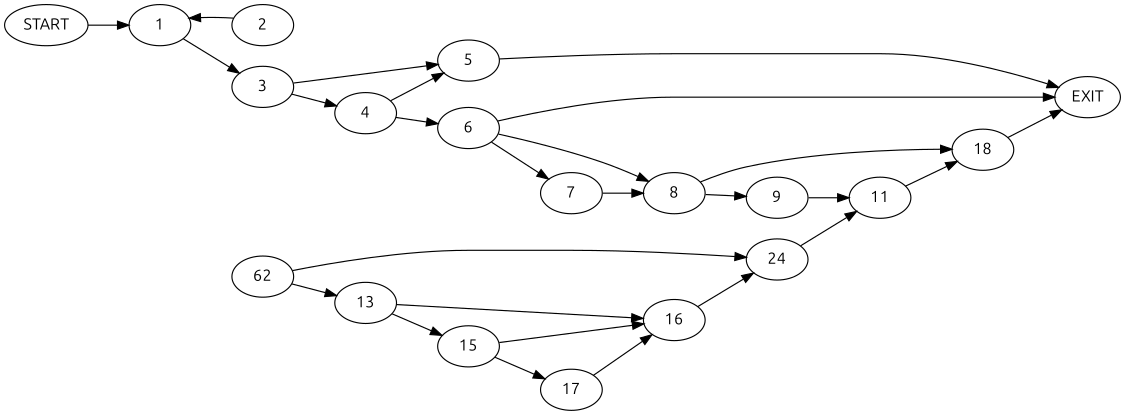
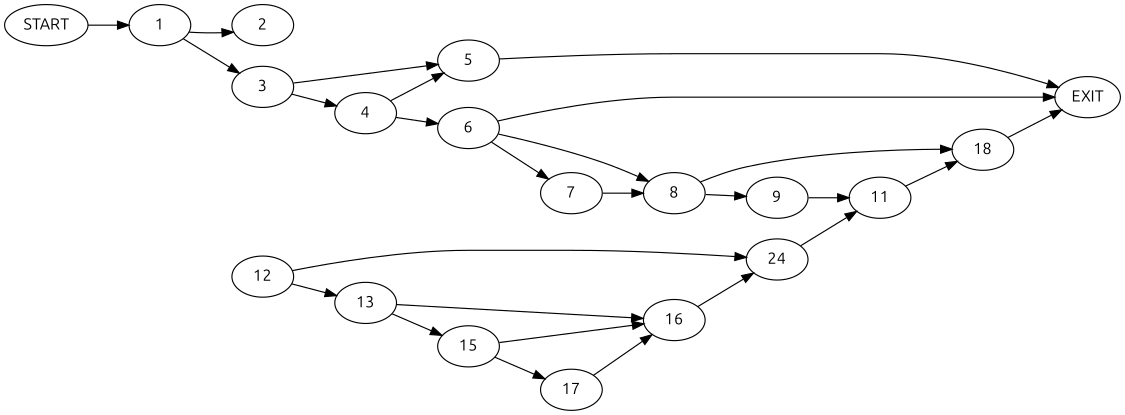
(217, 17) -> (205, 33)
(263, 277) -> (263, 277)
